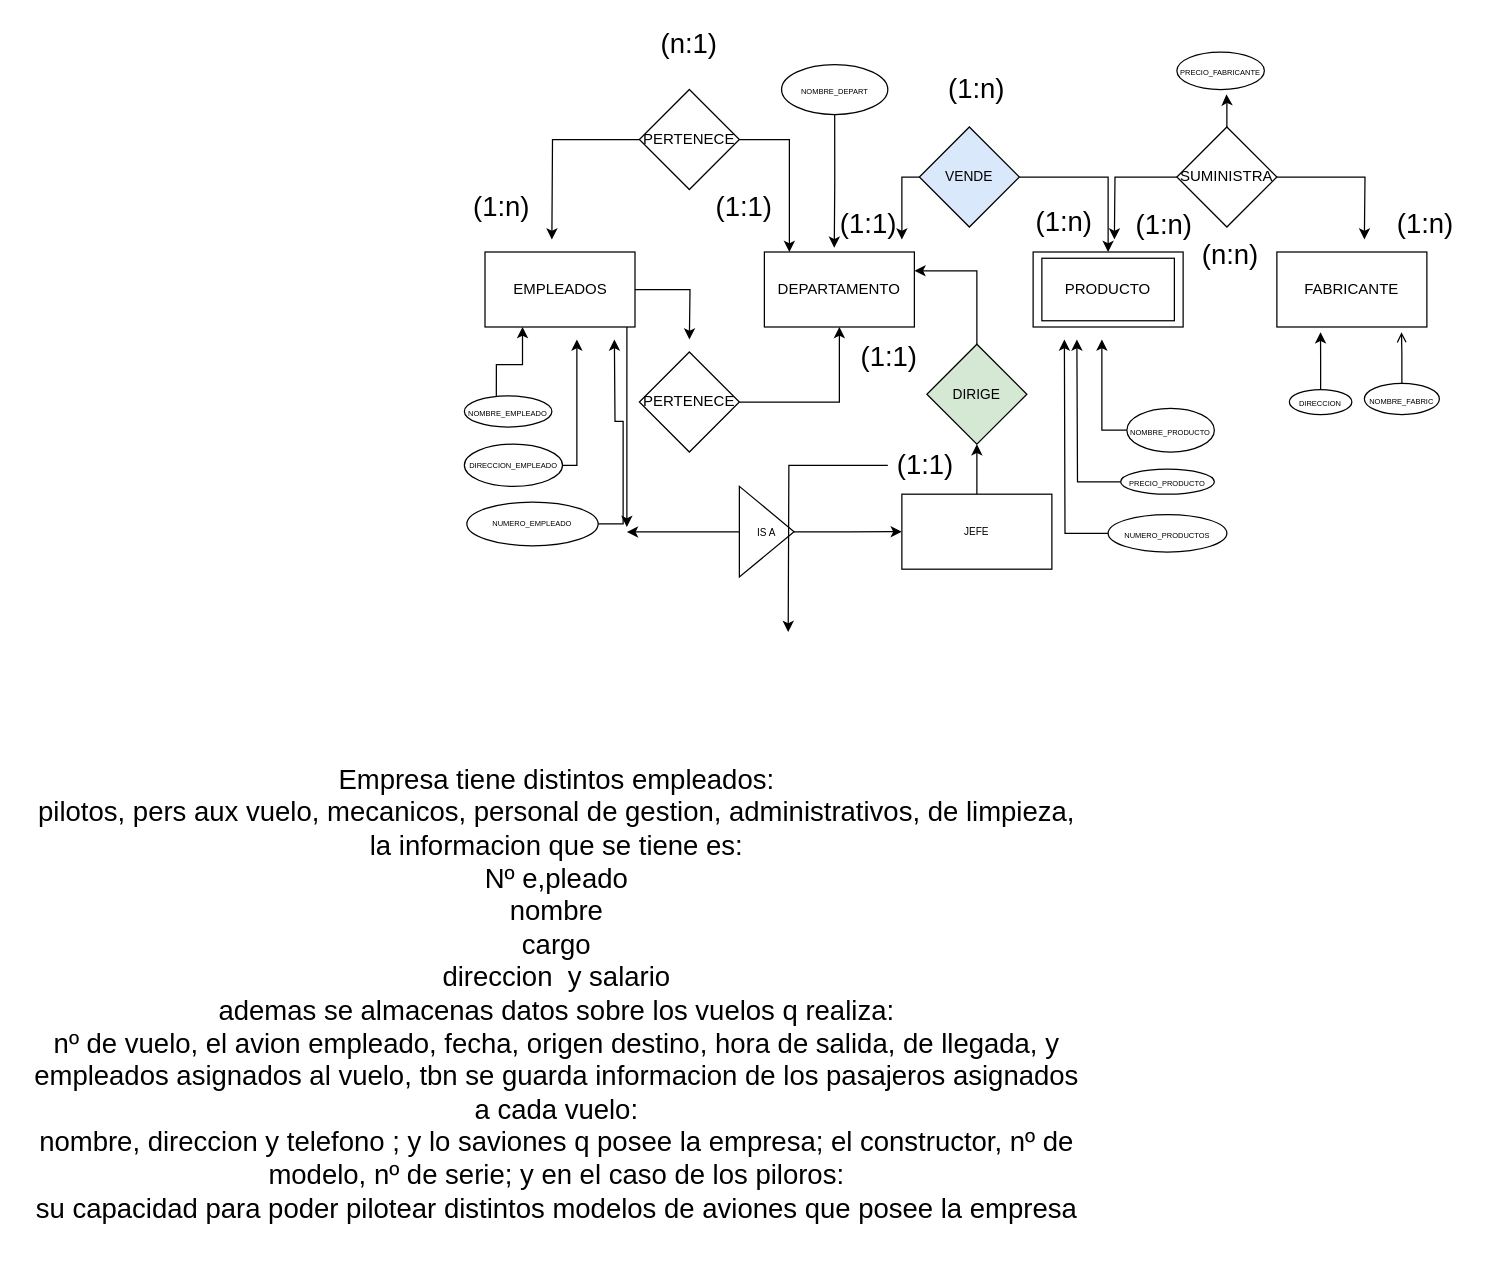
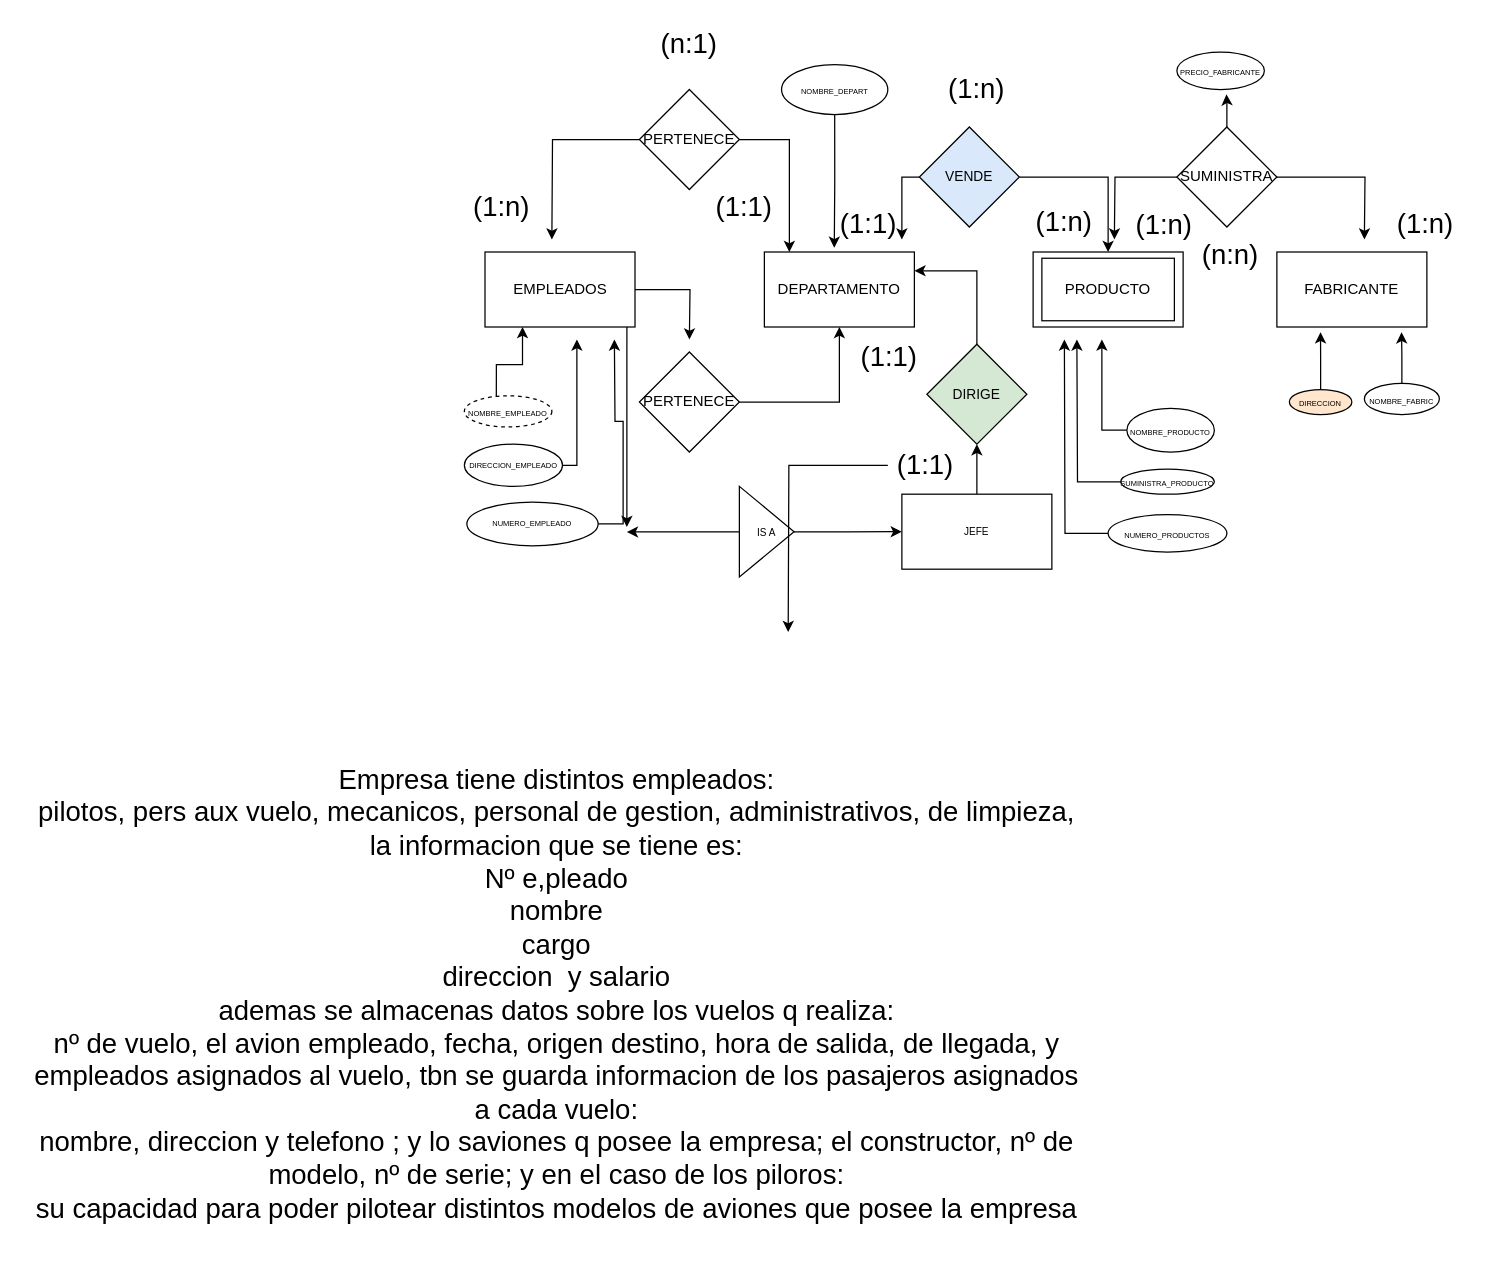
(1402, 339) -> (1402, 342)
(1321, 402) -> (1321, 402)
(508, 411) -> (508, 411)
(1168, 482) -> (1168, 482)
